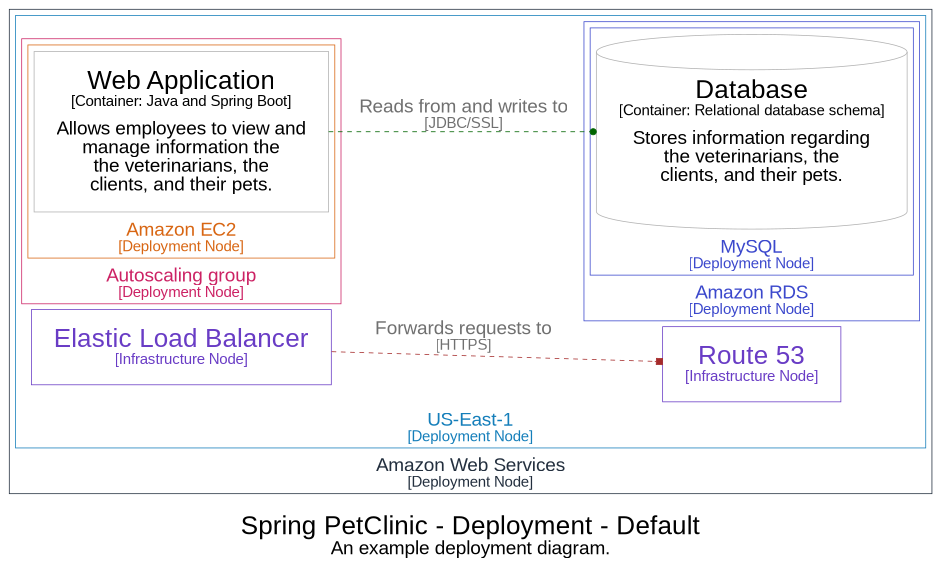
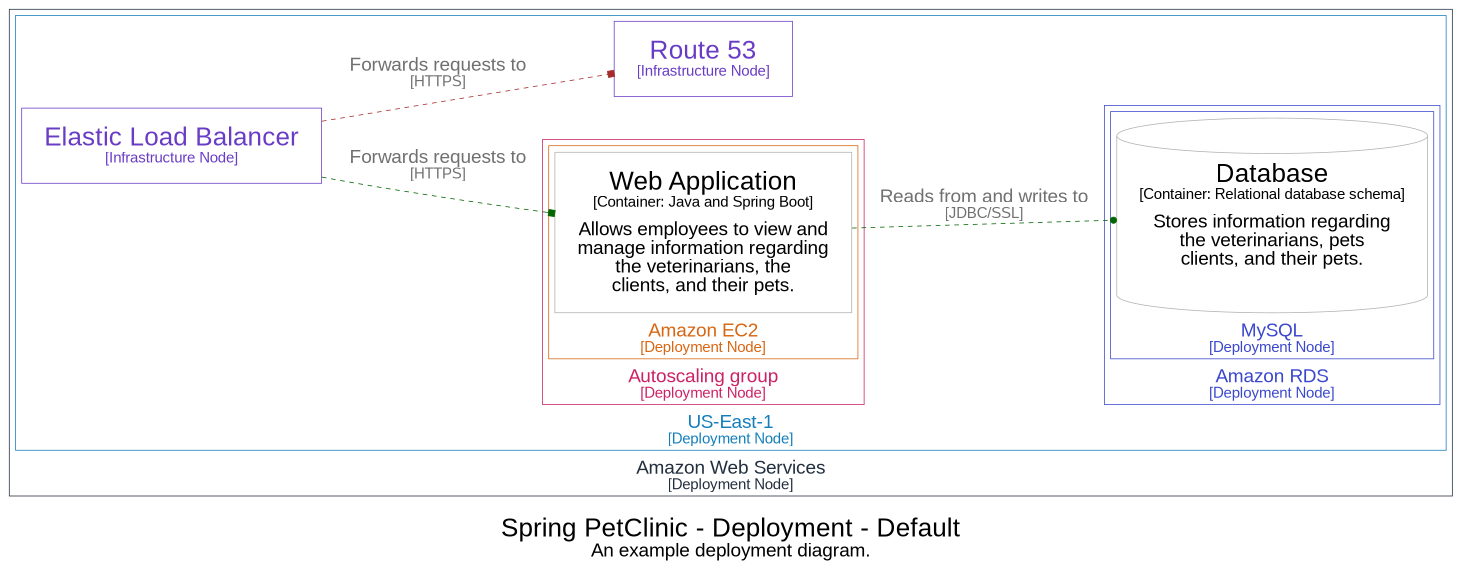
(181, 148) -> (703, 248)
(752, 157) -> (1272, 241)
none -> (434, 196)
